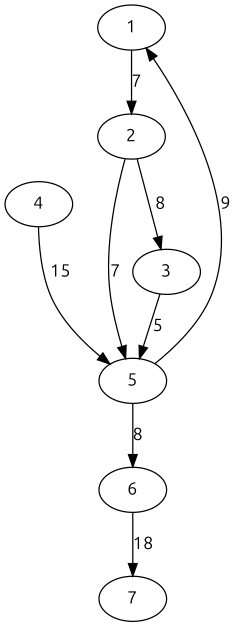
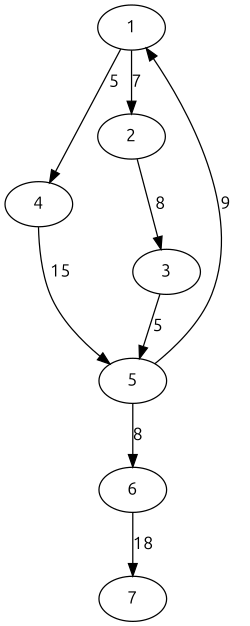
none -> (88, 110)
(109, 253) -> none
